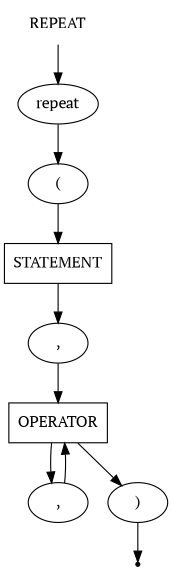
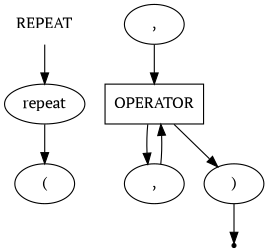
(58, 263) -> none
